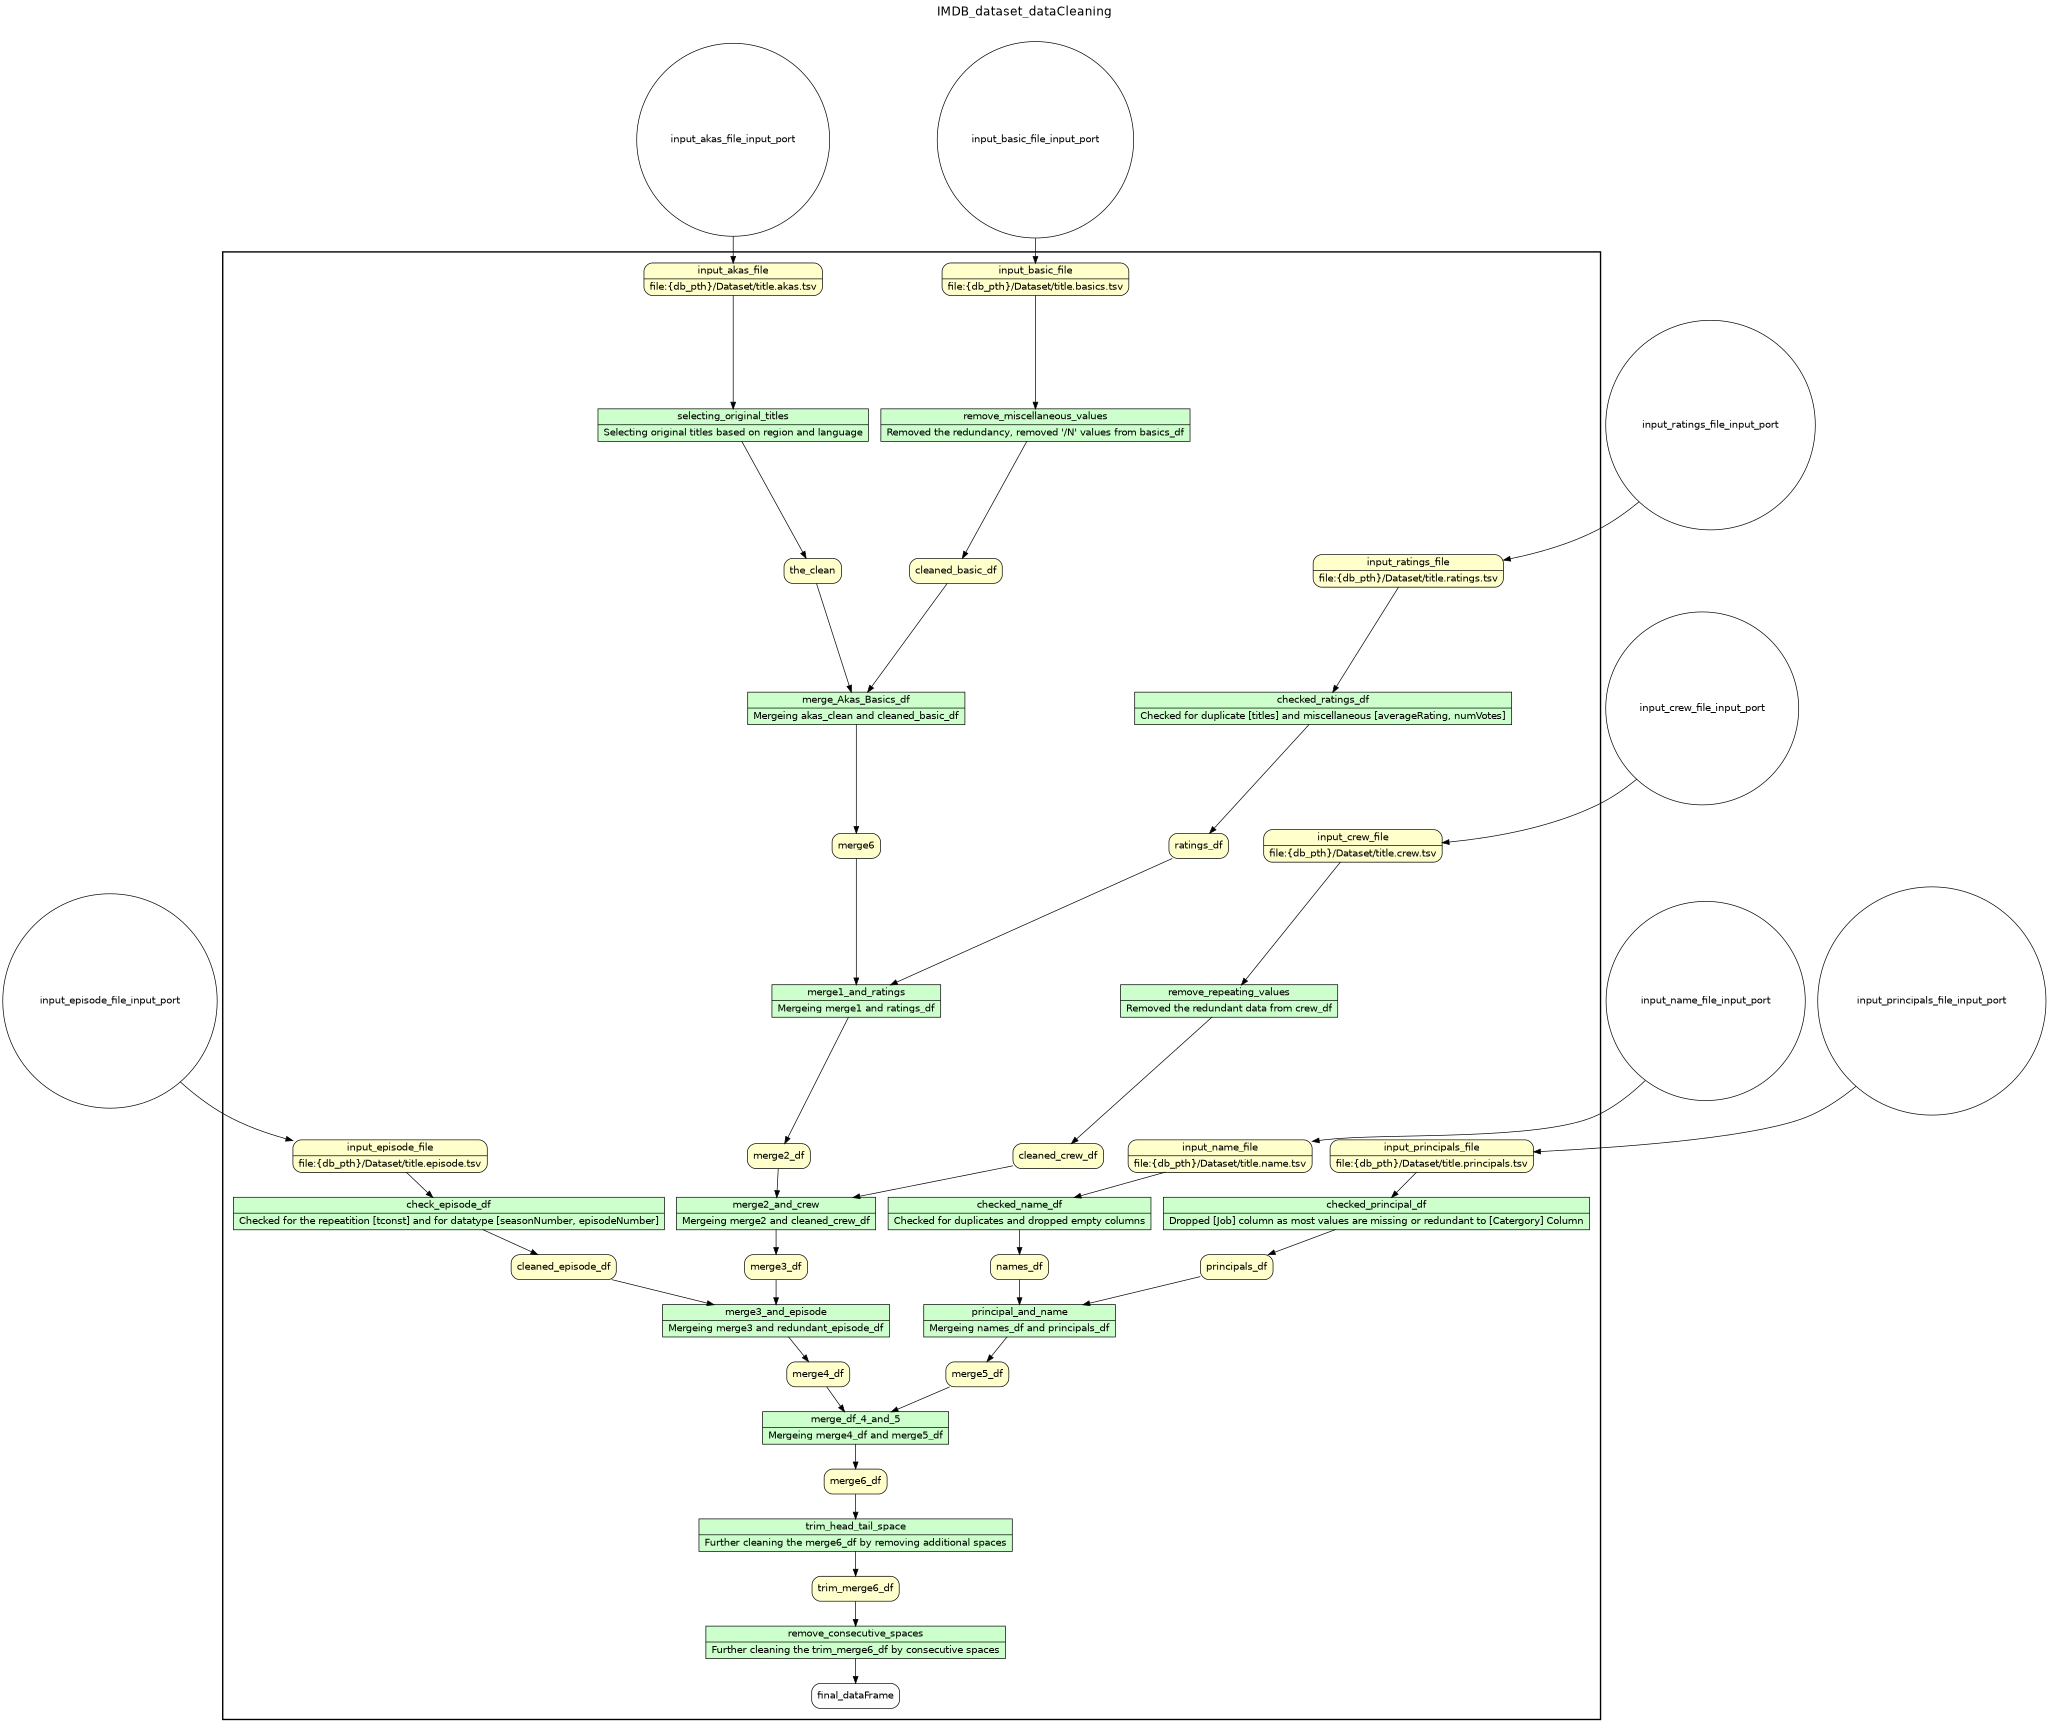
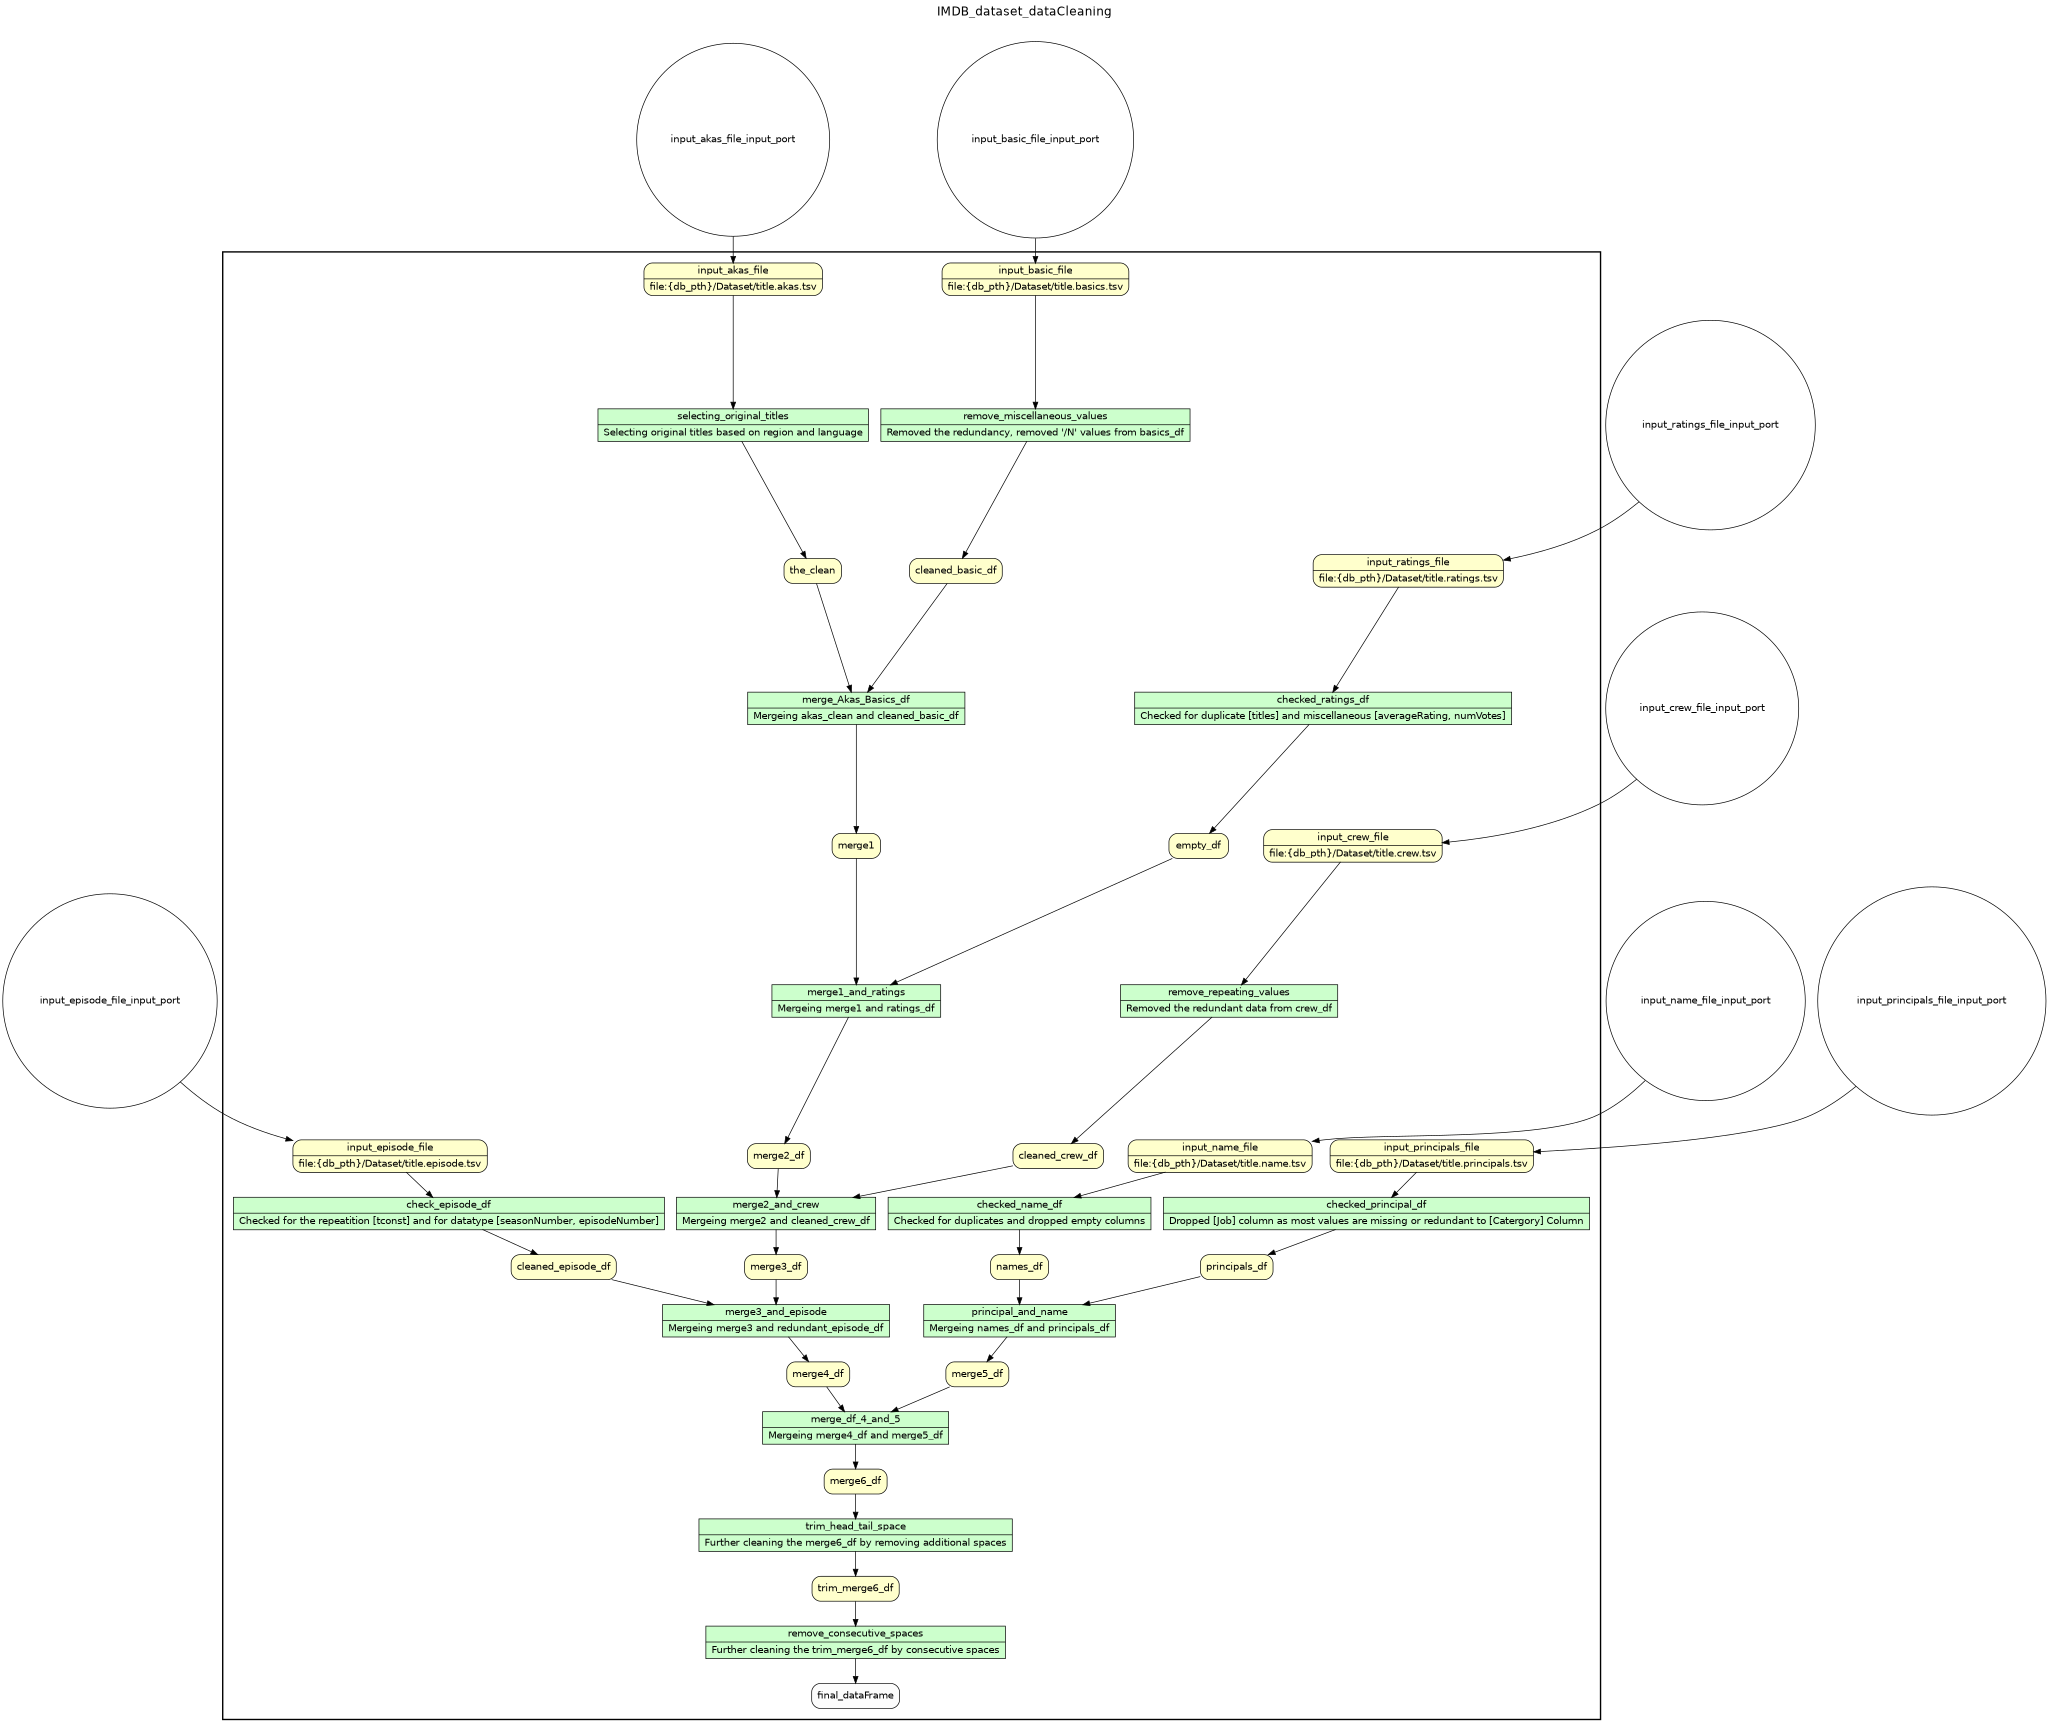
(856, 846) -> (856, 846)
(1199, 846) -> (1199, 846)
